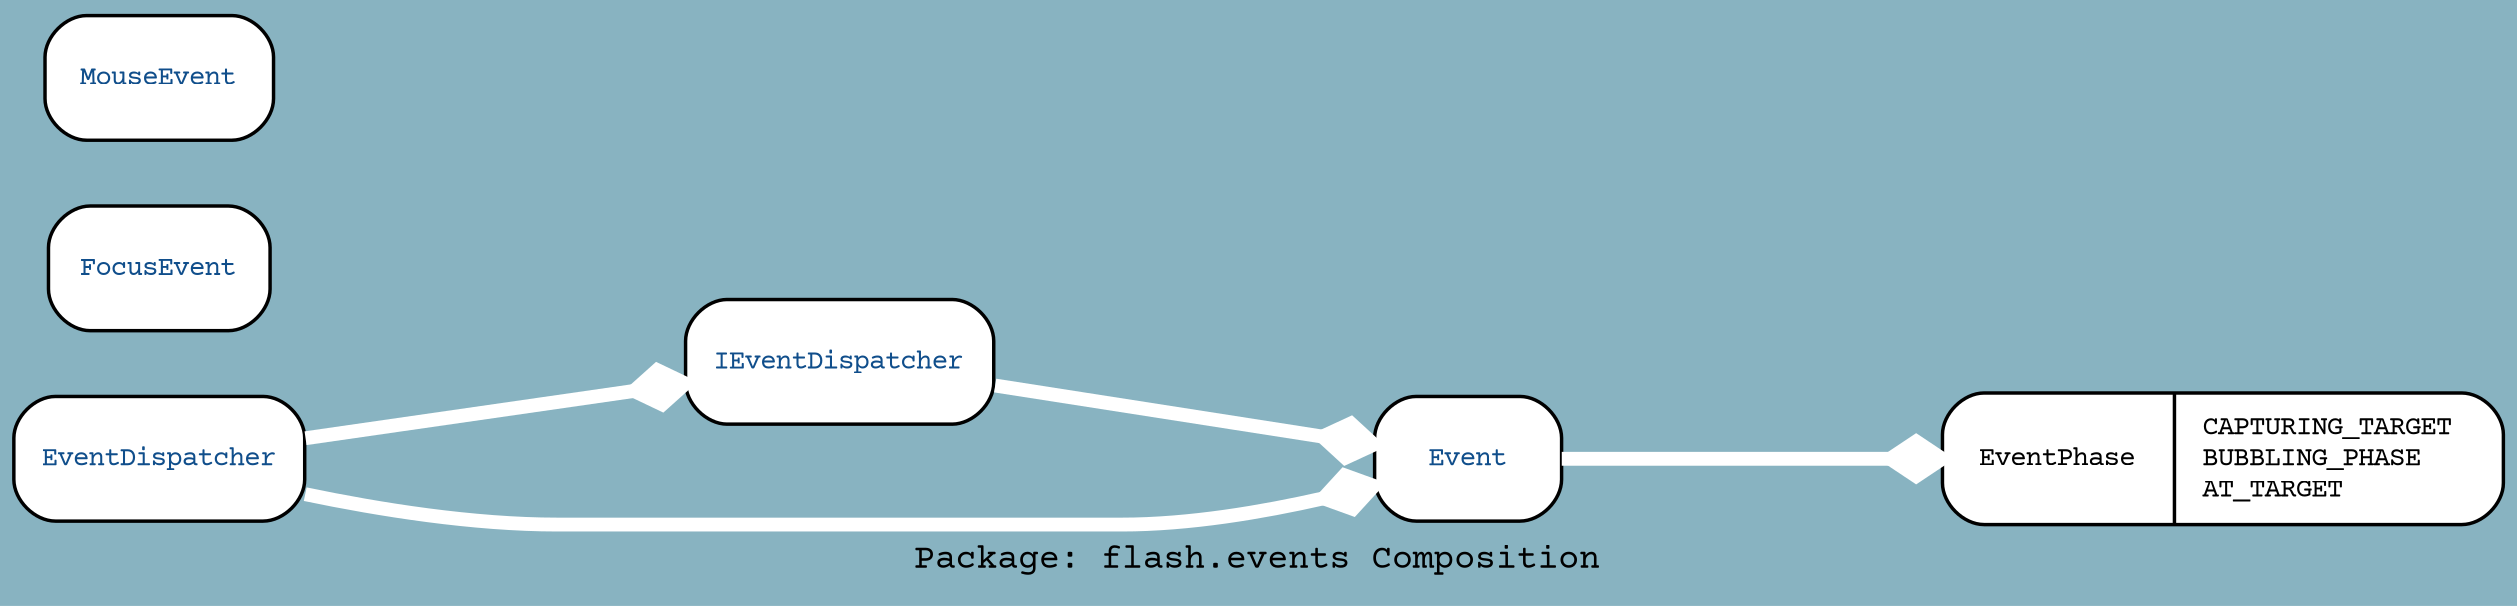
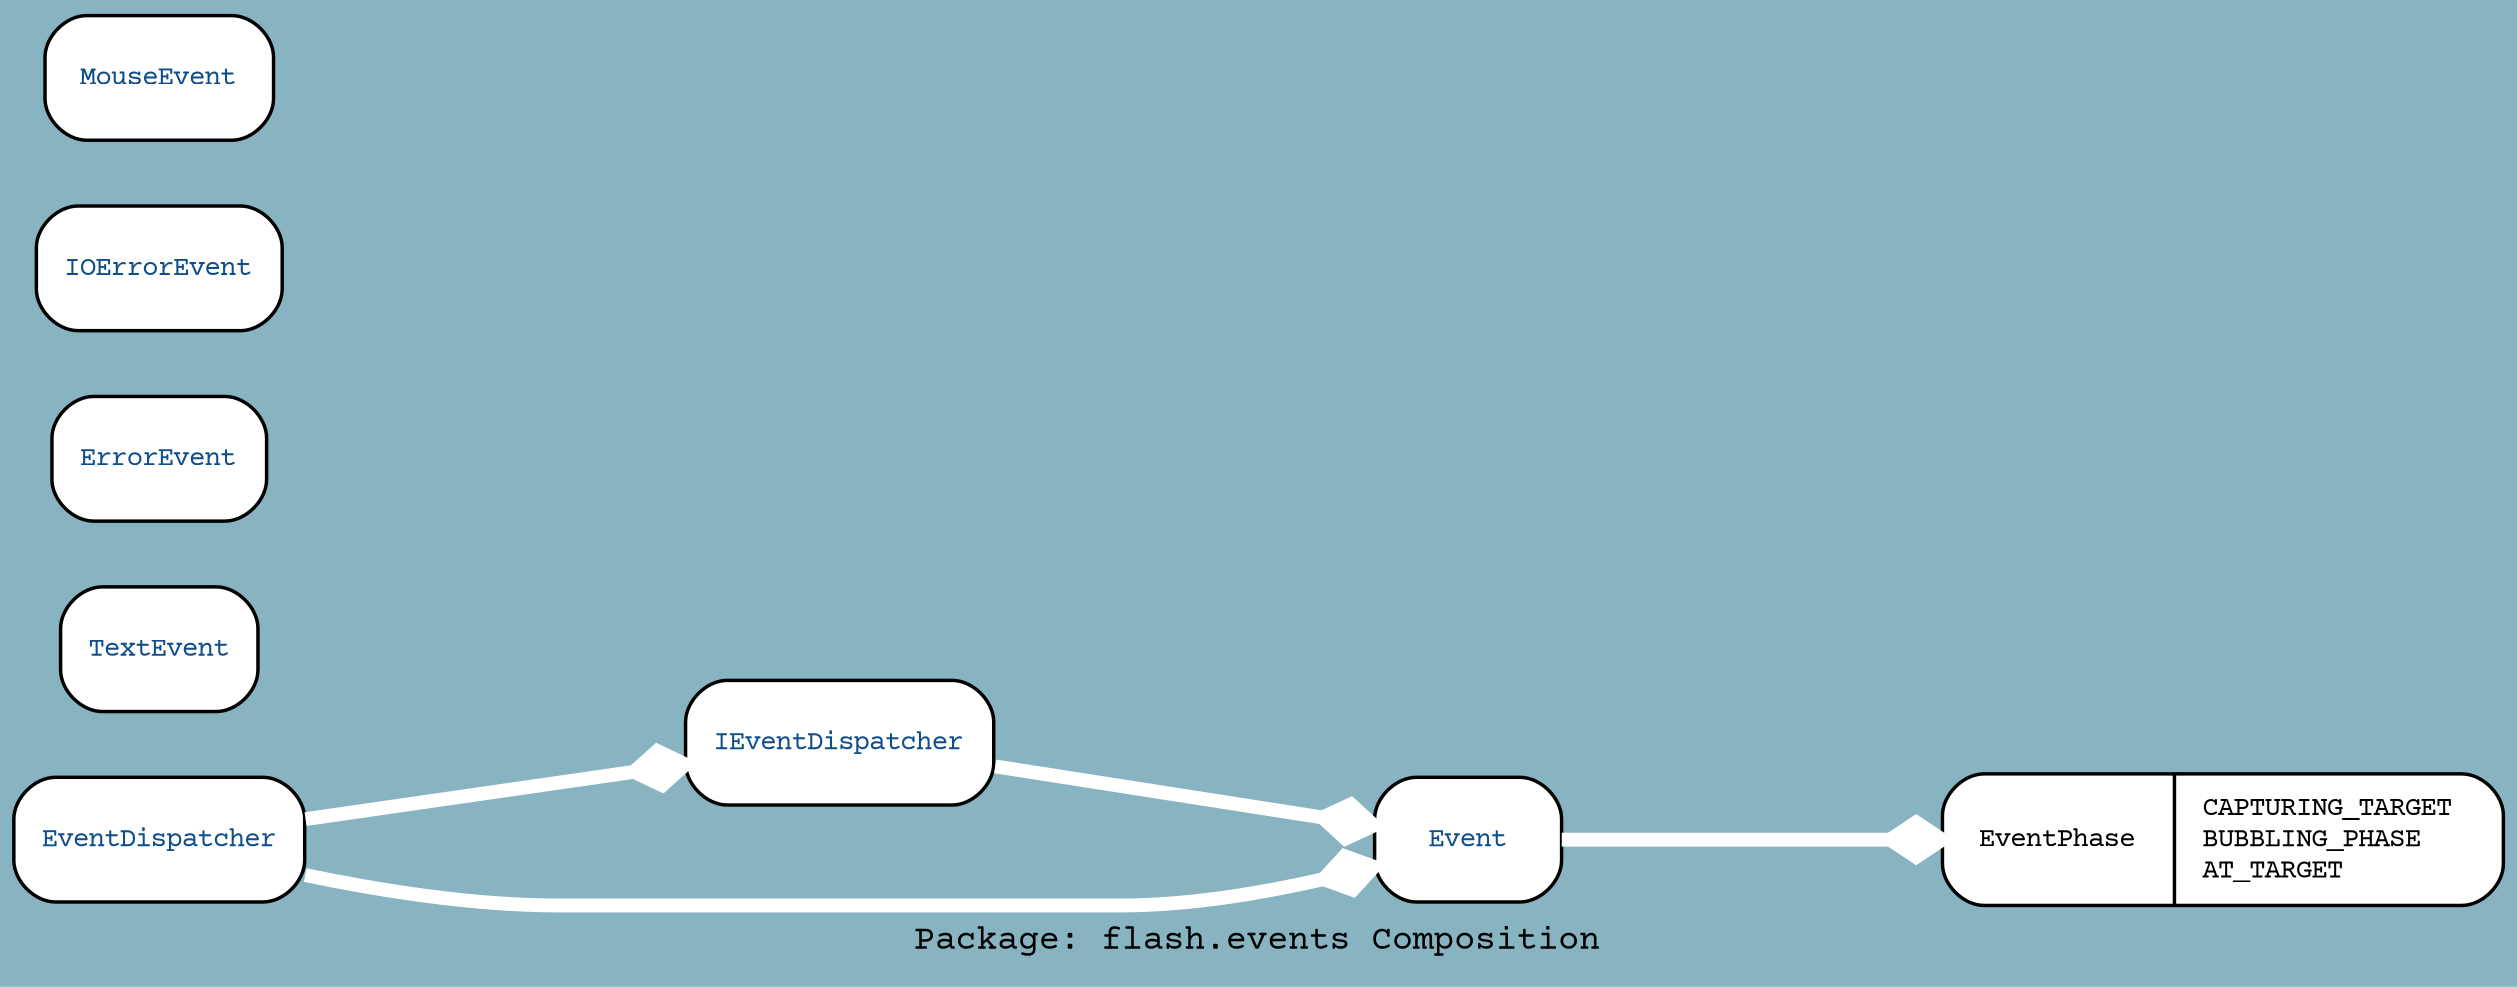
none -> (159, 268)
(159, 268) -> none
none -> (159, 459)
none -> (159, 649)
